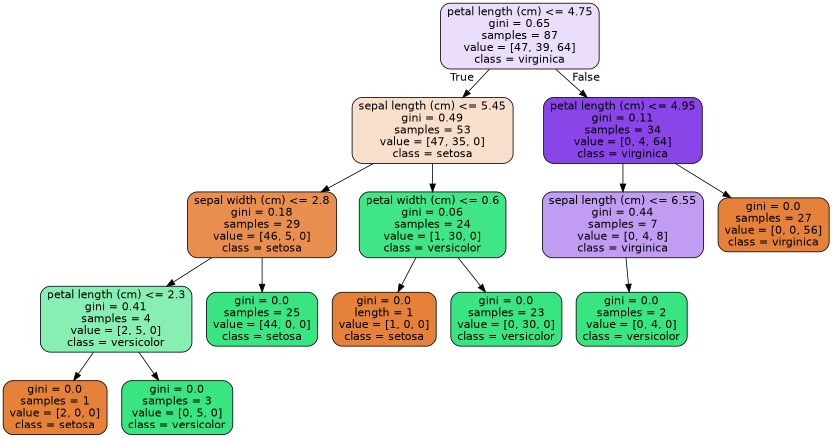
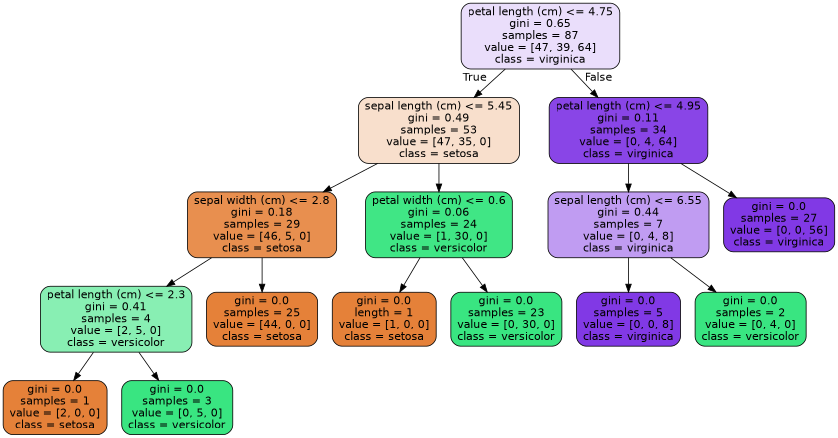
(774, 225) -> (779, 225)
(262, 319) -> (262, 319)
none -> (628, 319)
